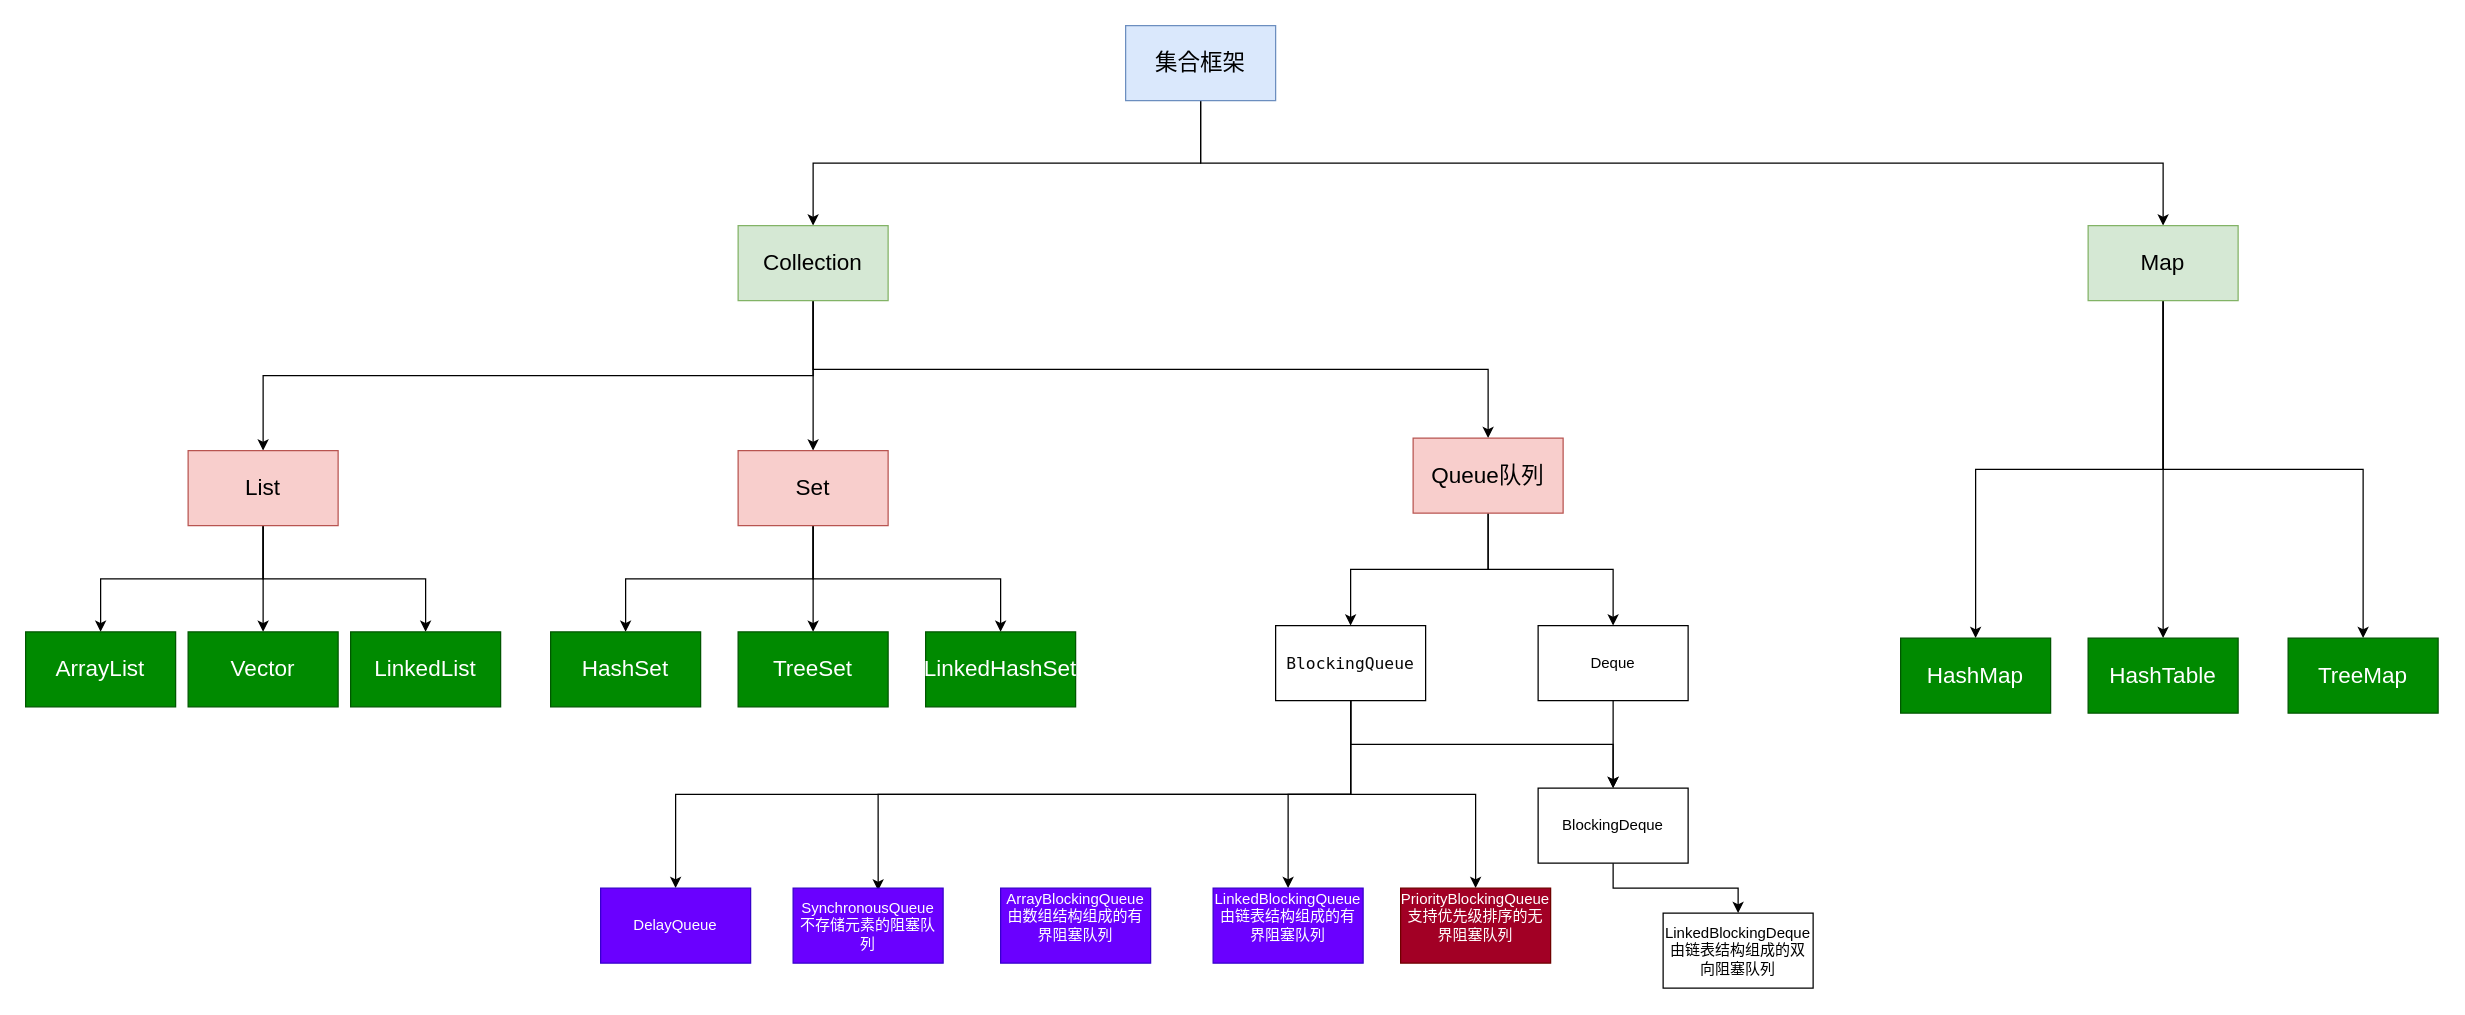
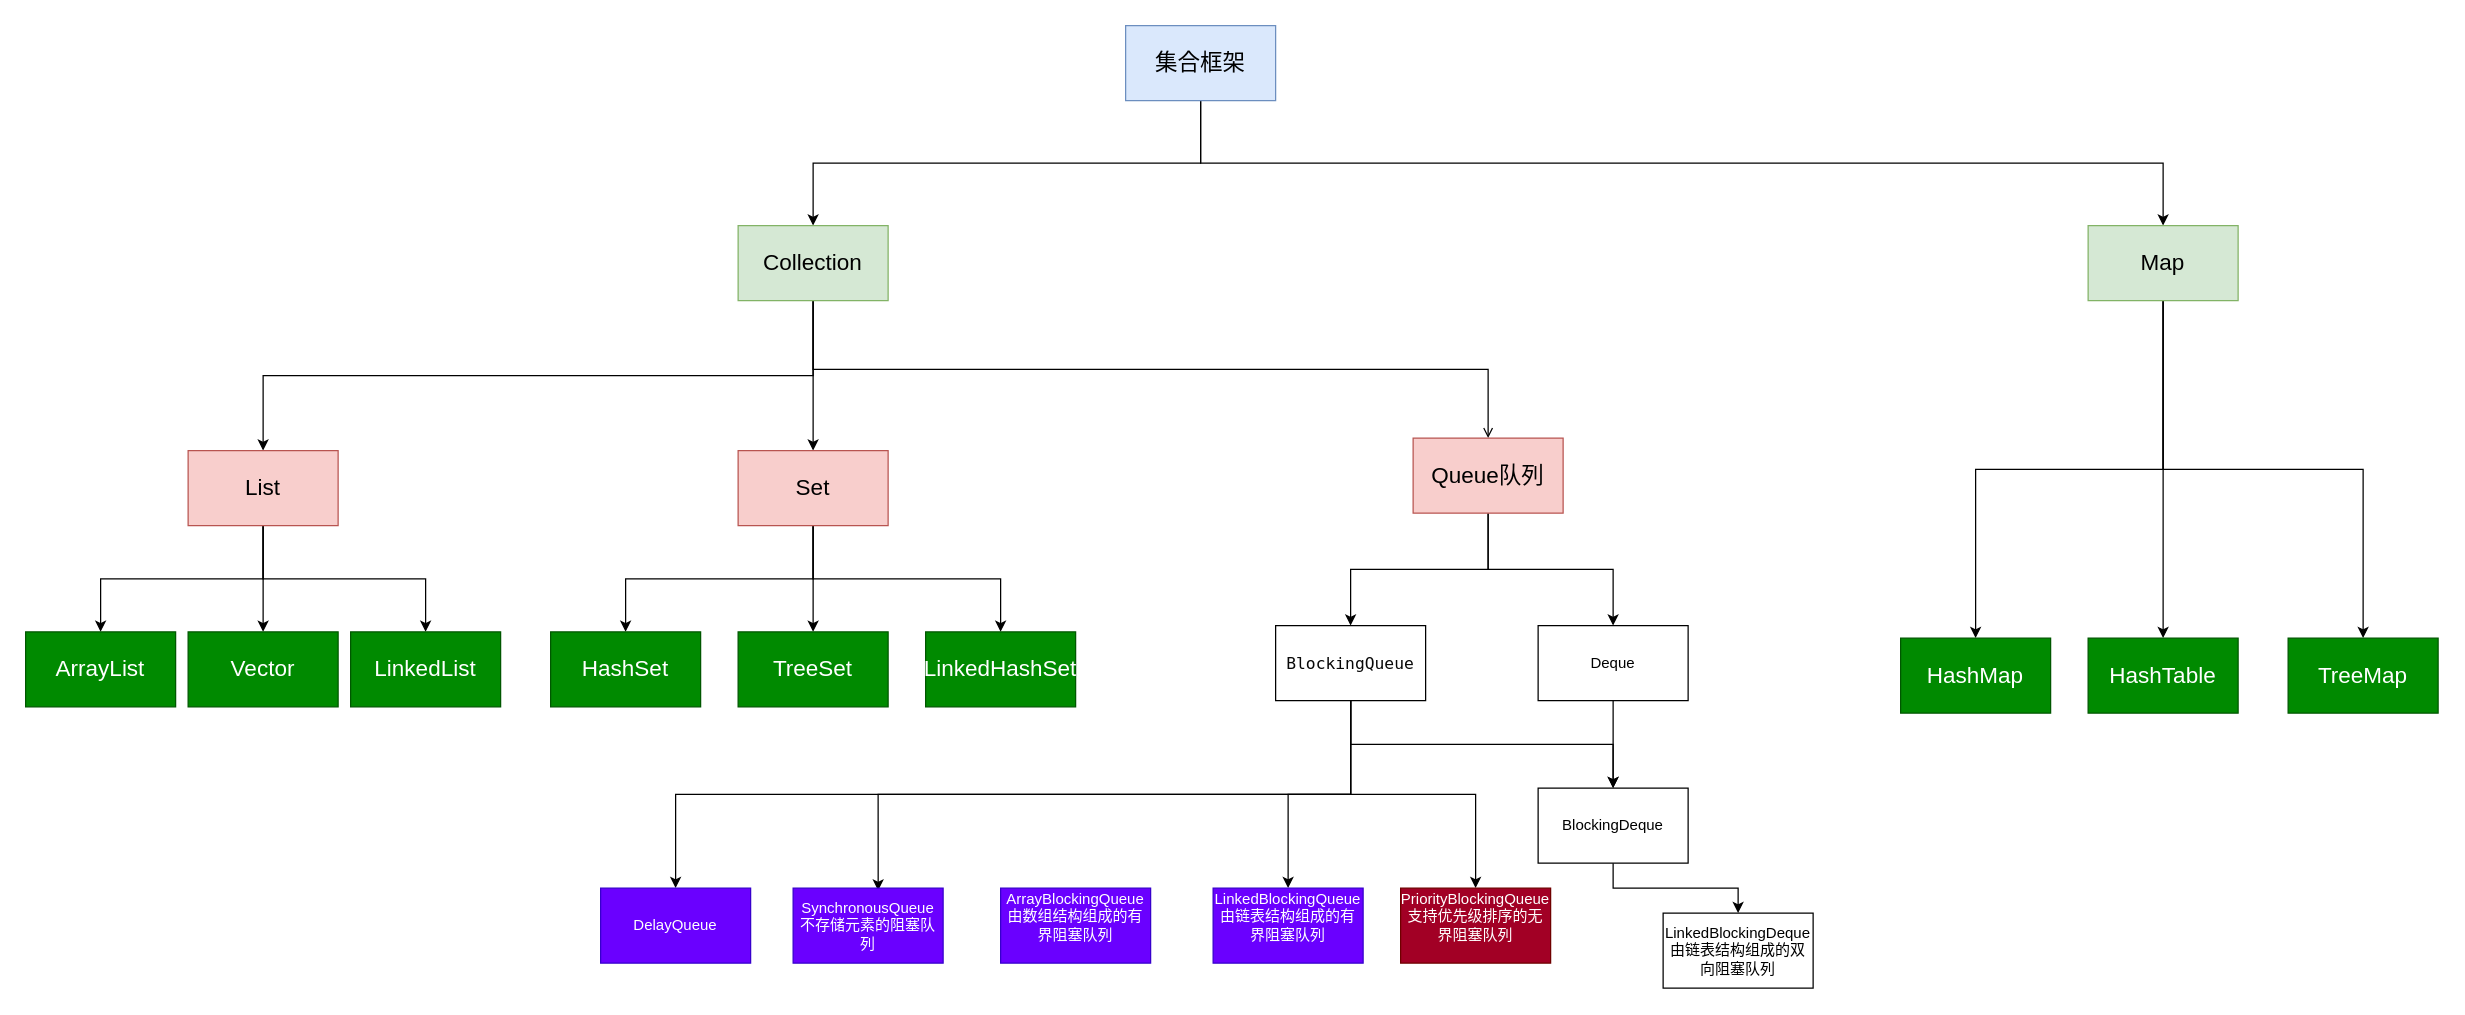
(1488, 428) -> (1488, 430)
